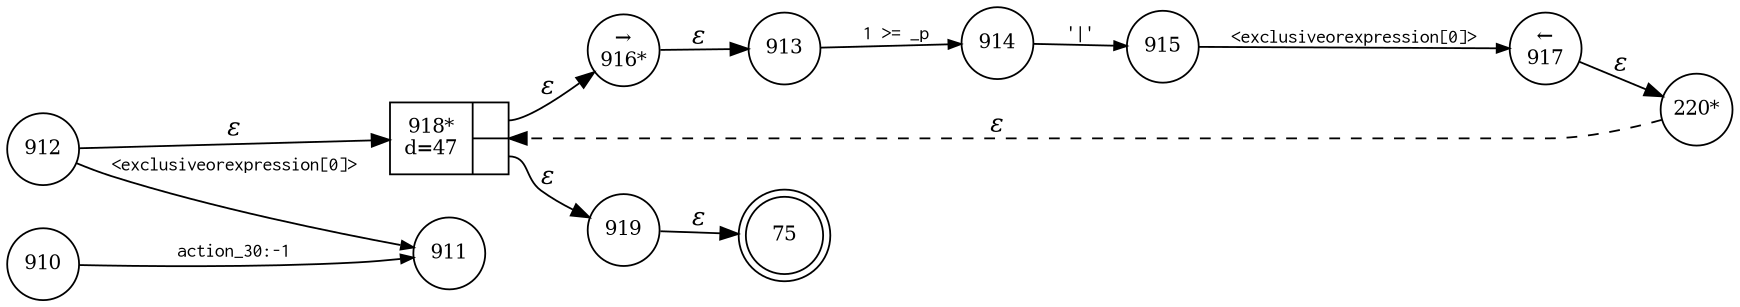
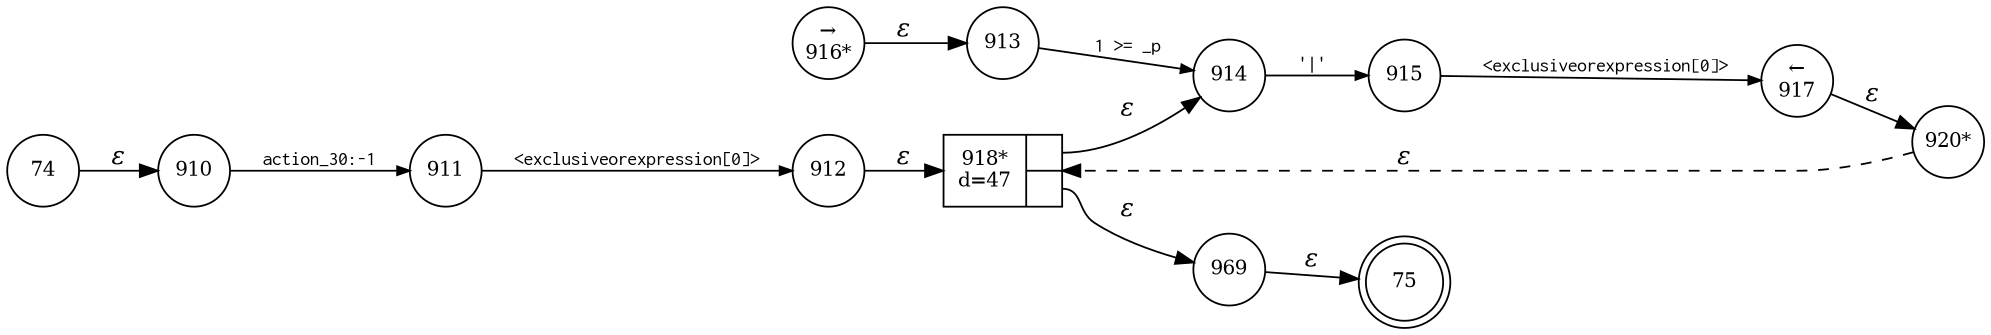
(546, 105) -> (1126, 139)
(1697, 110) -> (1948, 142)
none -> (43, 171)
(237, 210) -> (631, 171)
(624, 230) -> (1229, 270)
